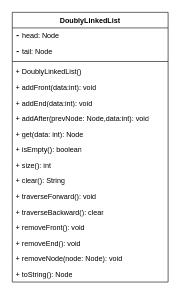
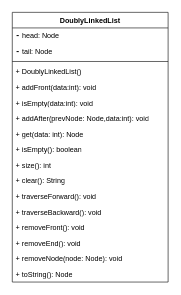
(59, 104) -> (60, 104)
(67, 213) -> (65, 213)
